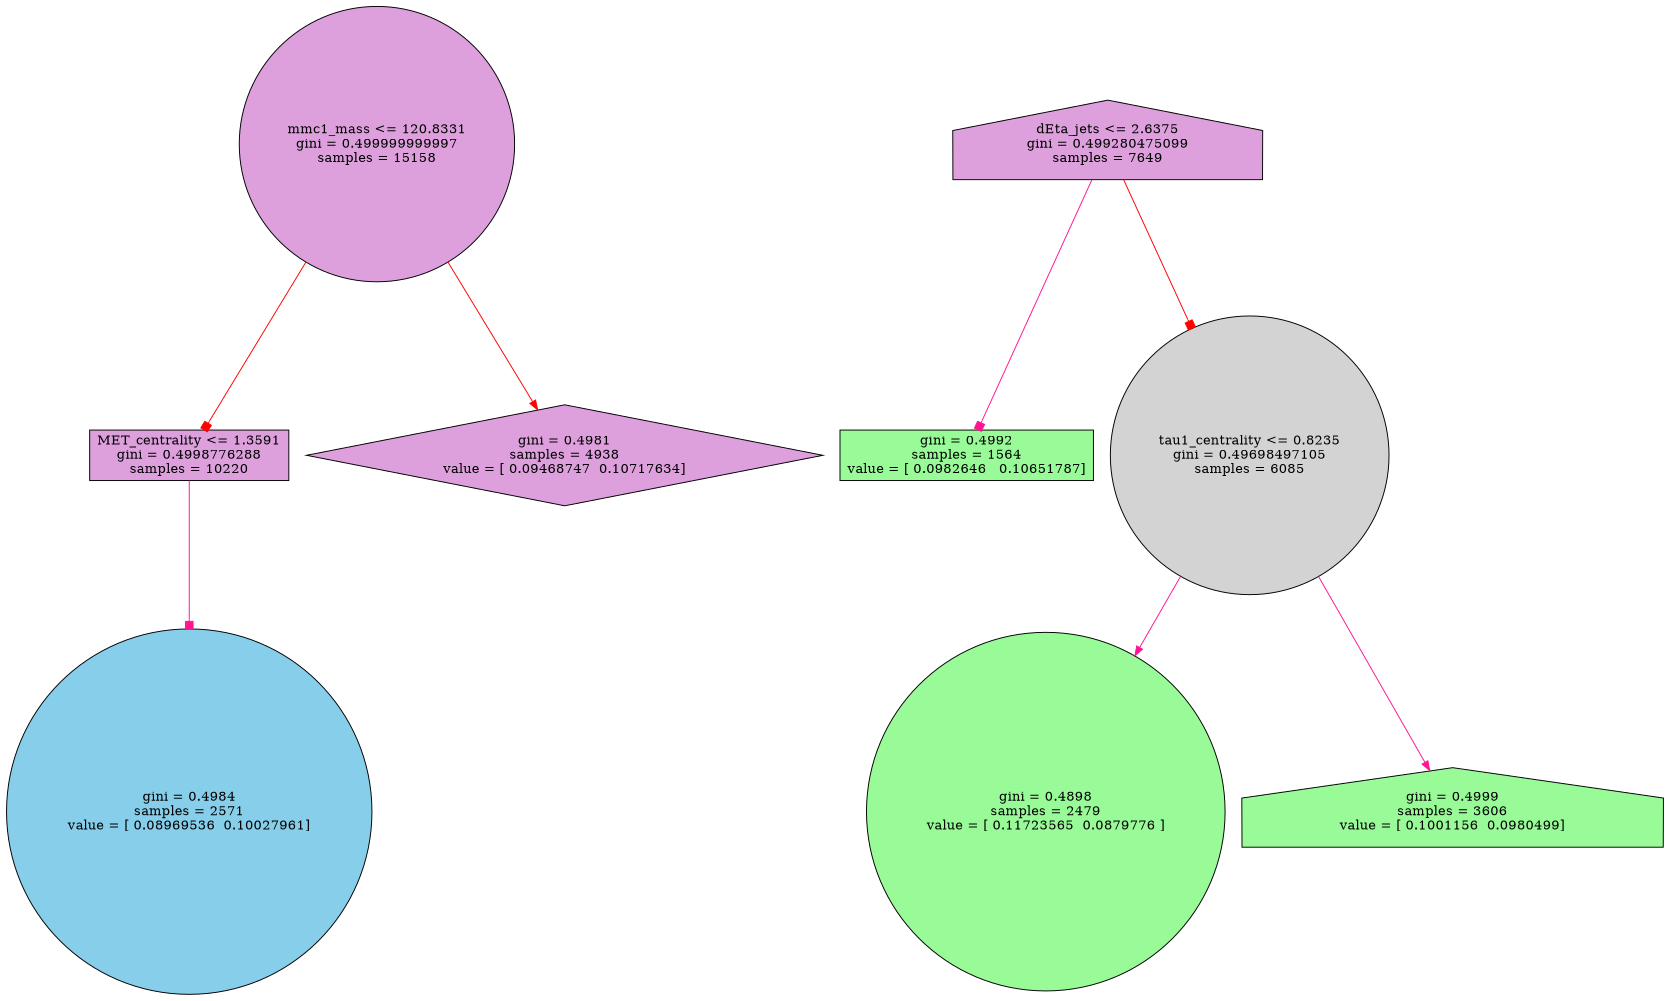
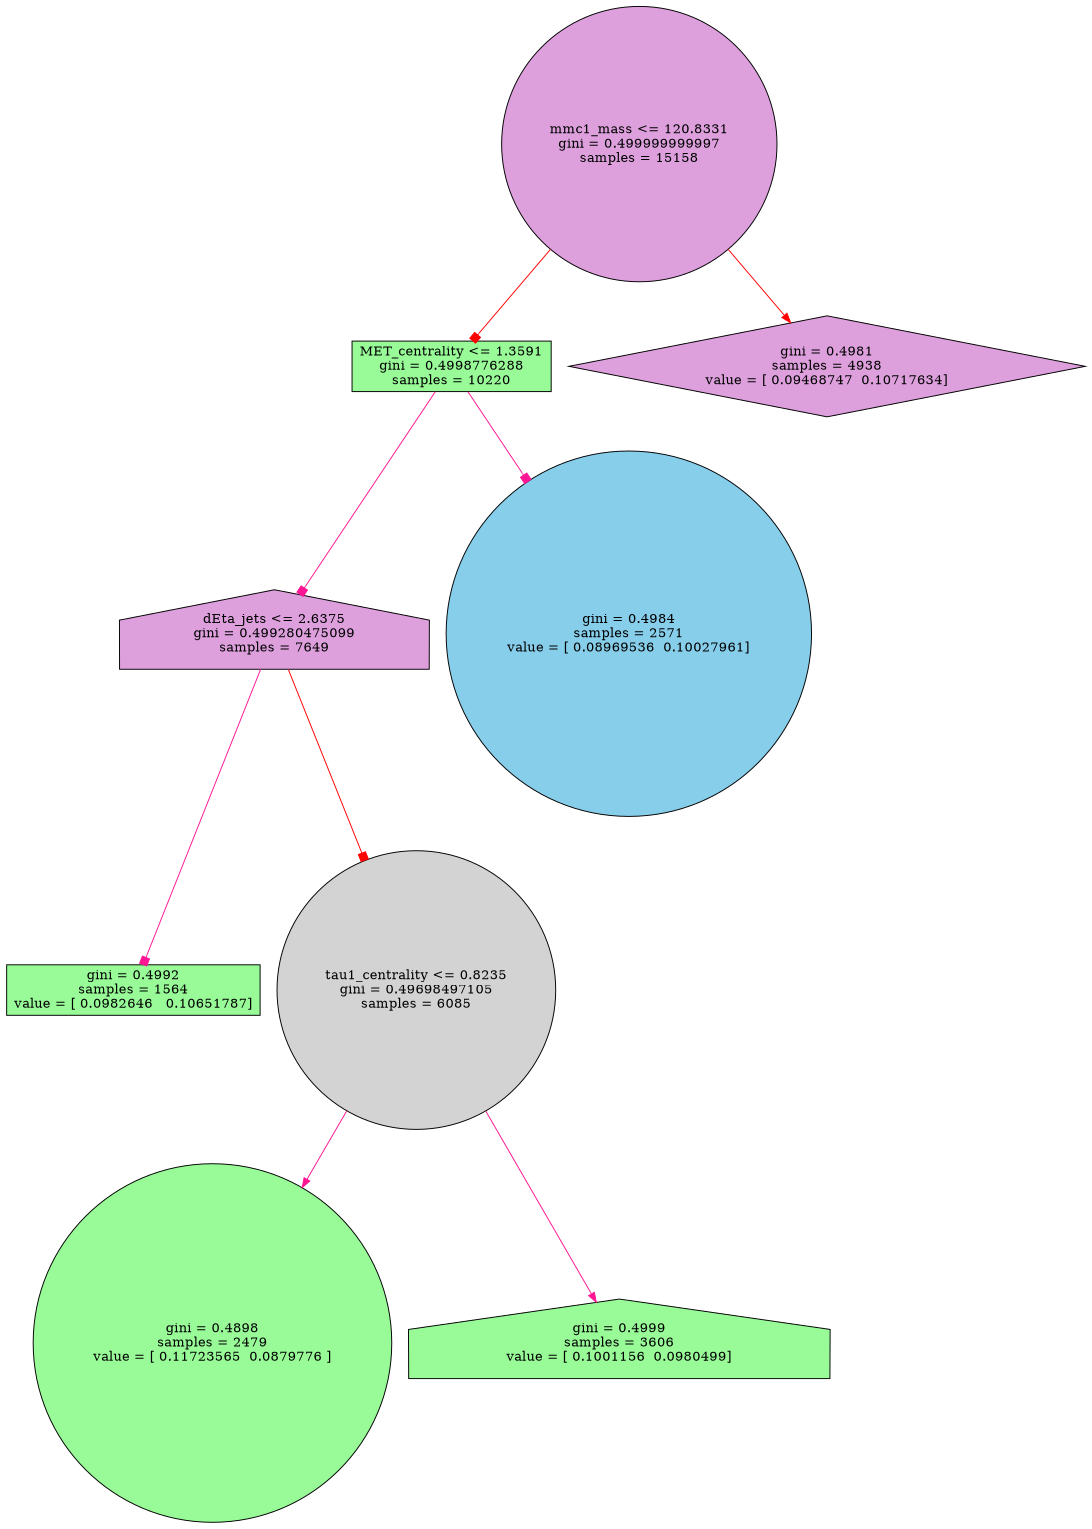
(189, 455) -> (452, 366)
none -> (370, 489)
